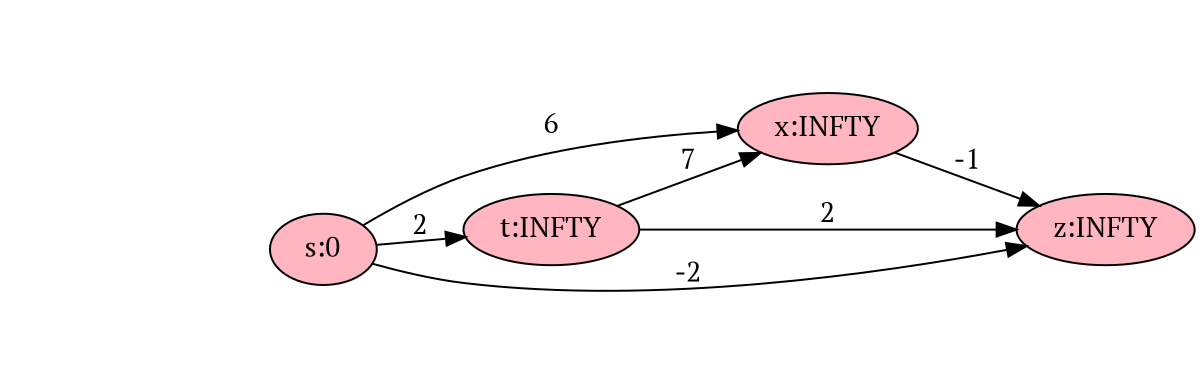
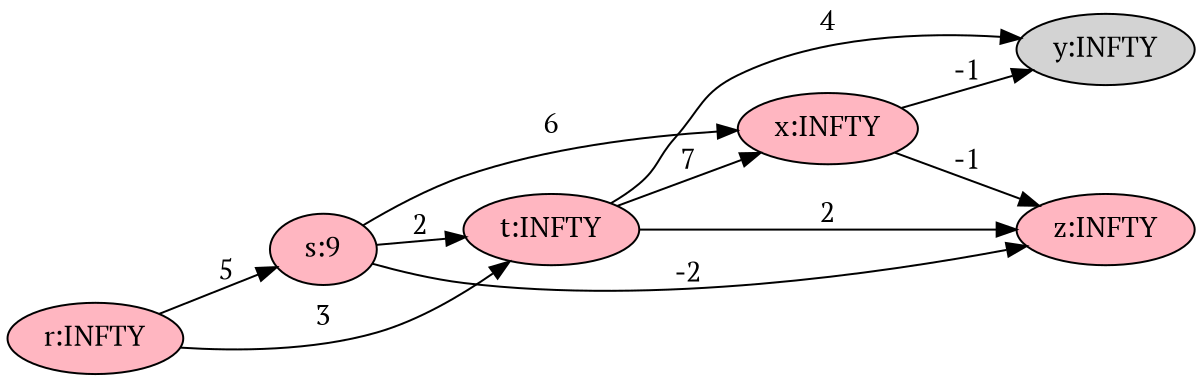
none -> (1106, 49)
(323, 249) -> (323, 249)
none -> (95, 338)
